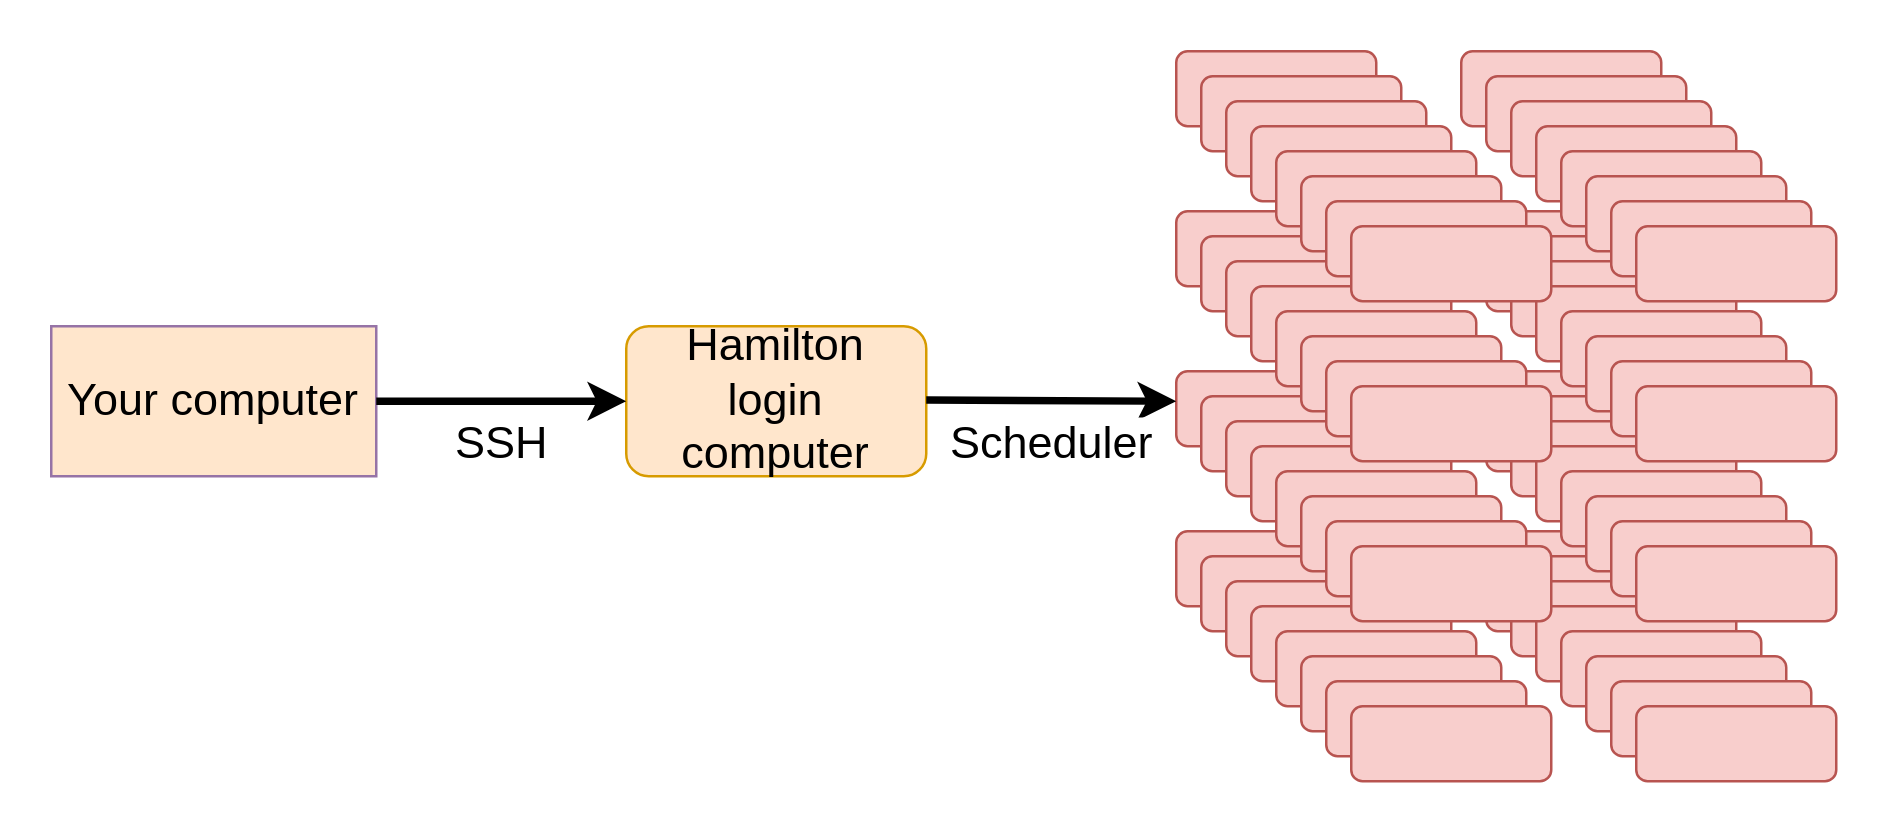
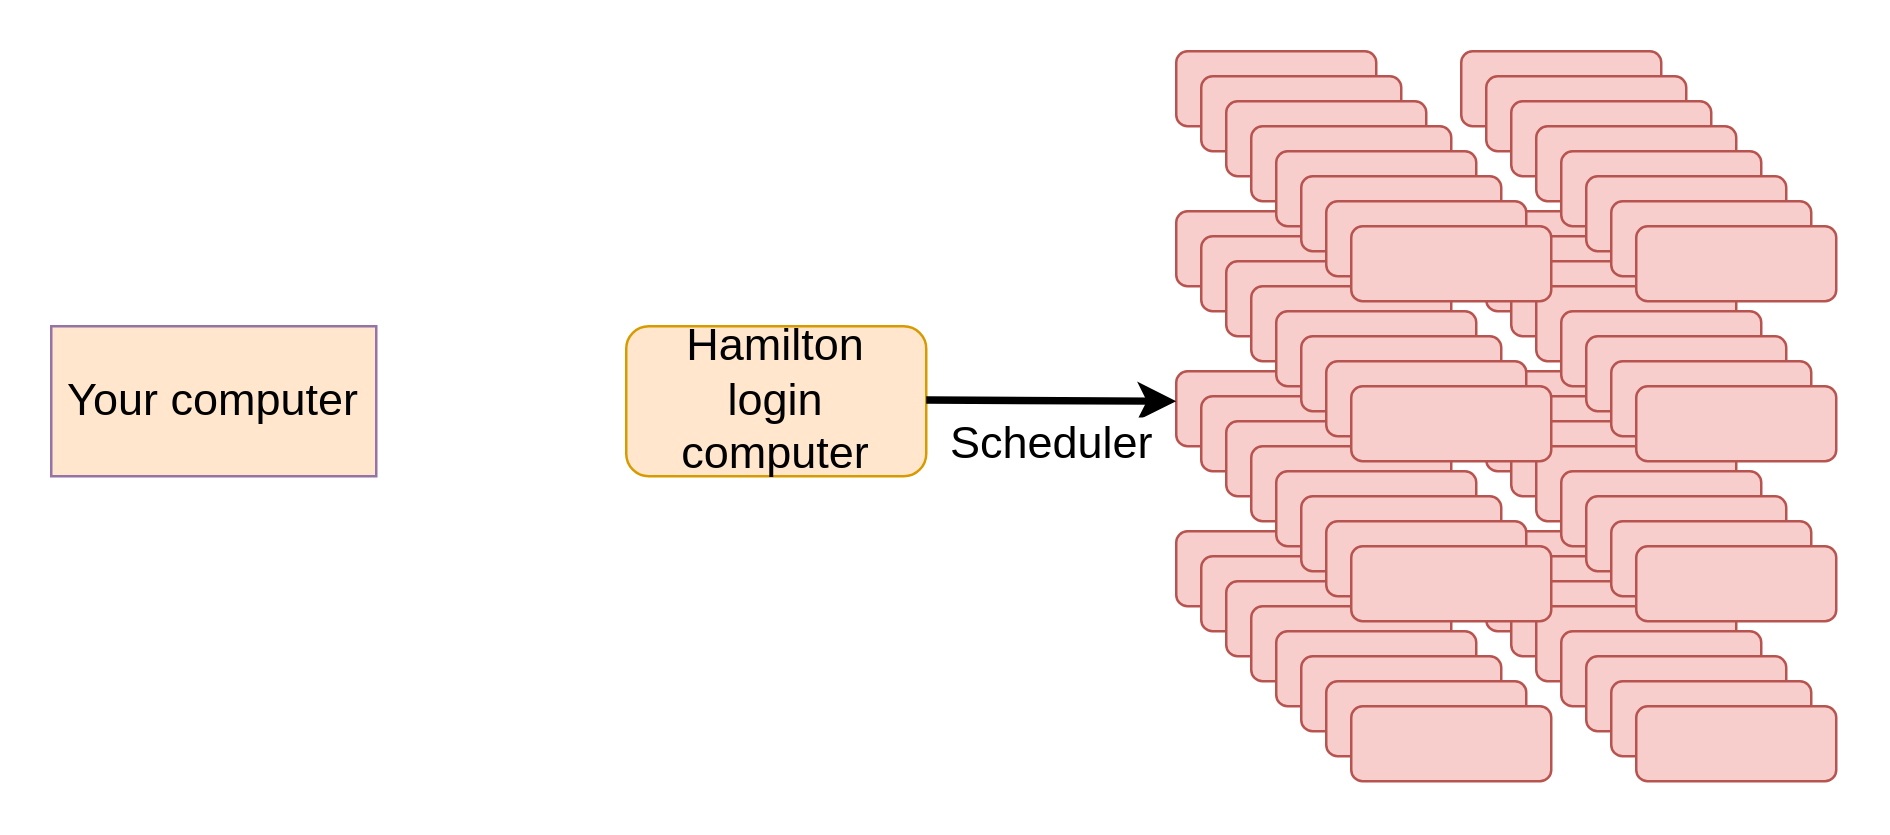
(489, 401) -> none
